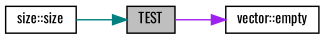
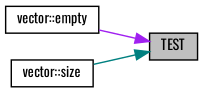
(41, 20) -> (52, 73)
(193, 20) -> (117, 34)
